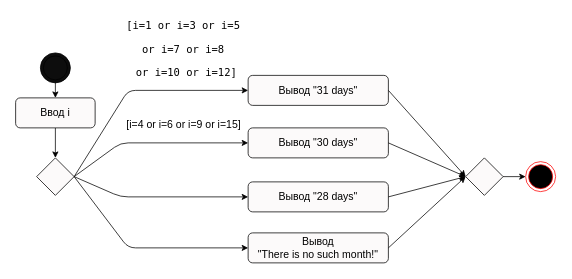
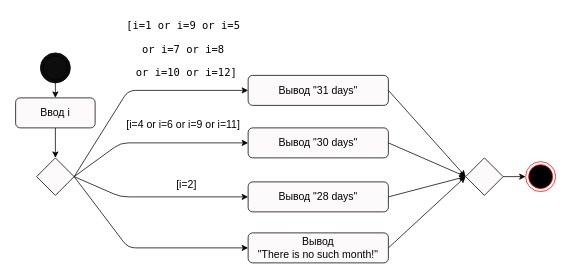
(186, 49) -> (186, 49)
(186, 131) -> (186, 131)
none -> (186, 184)
